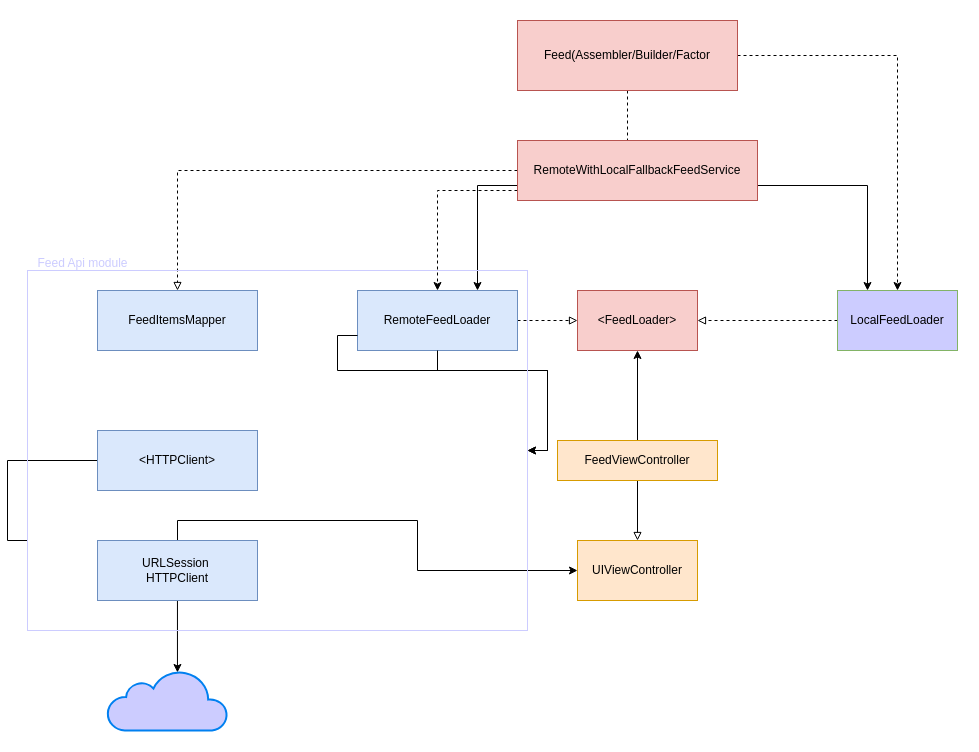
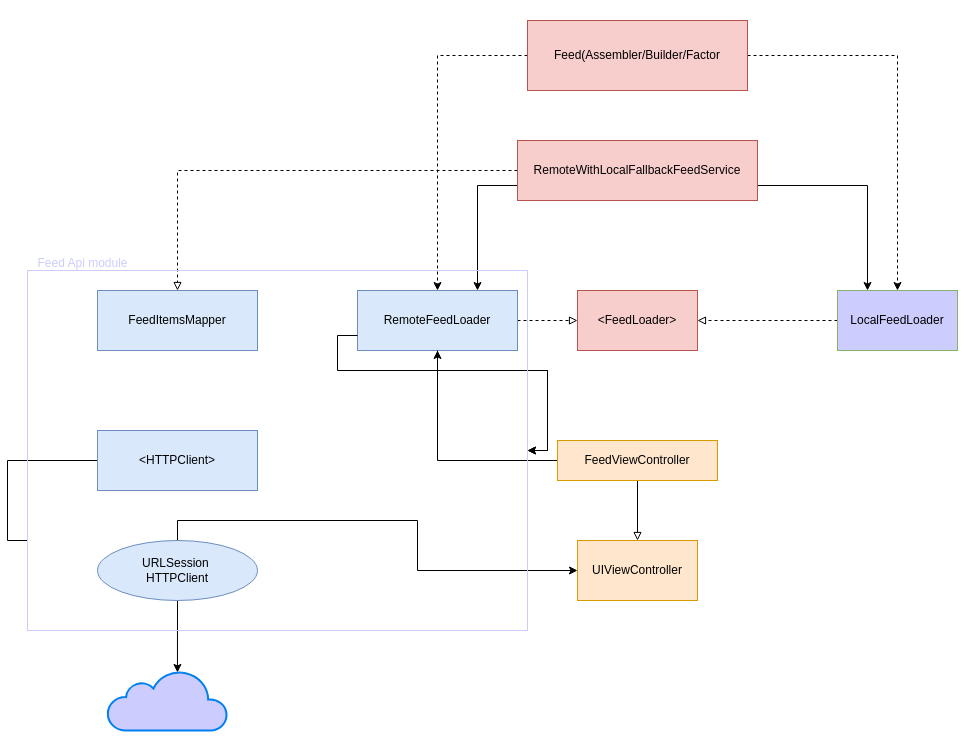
(628, 56) -> (638, 56)
(638, 399) -> (454, 461)
(178, 571) -> (178, 571)
